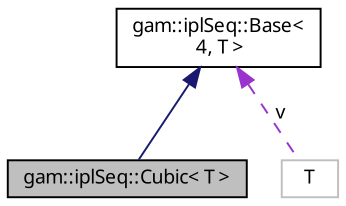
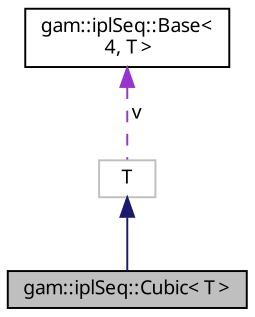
(164, 122) -> (127, 244)
